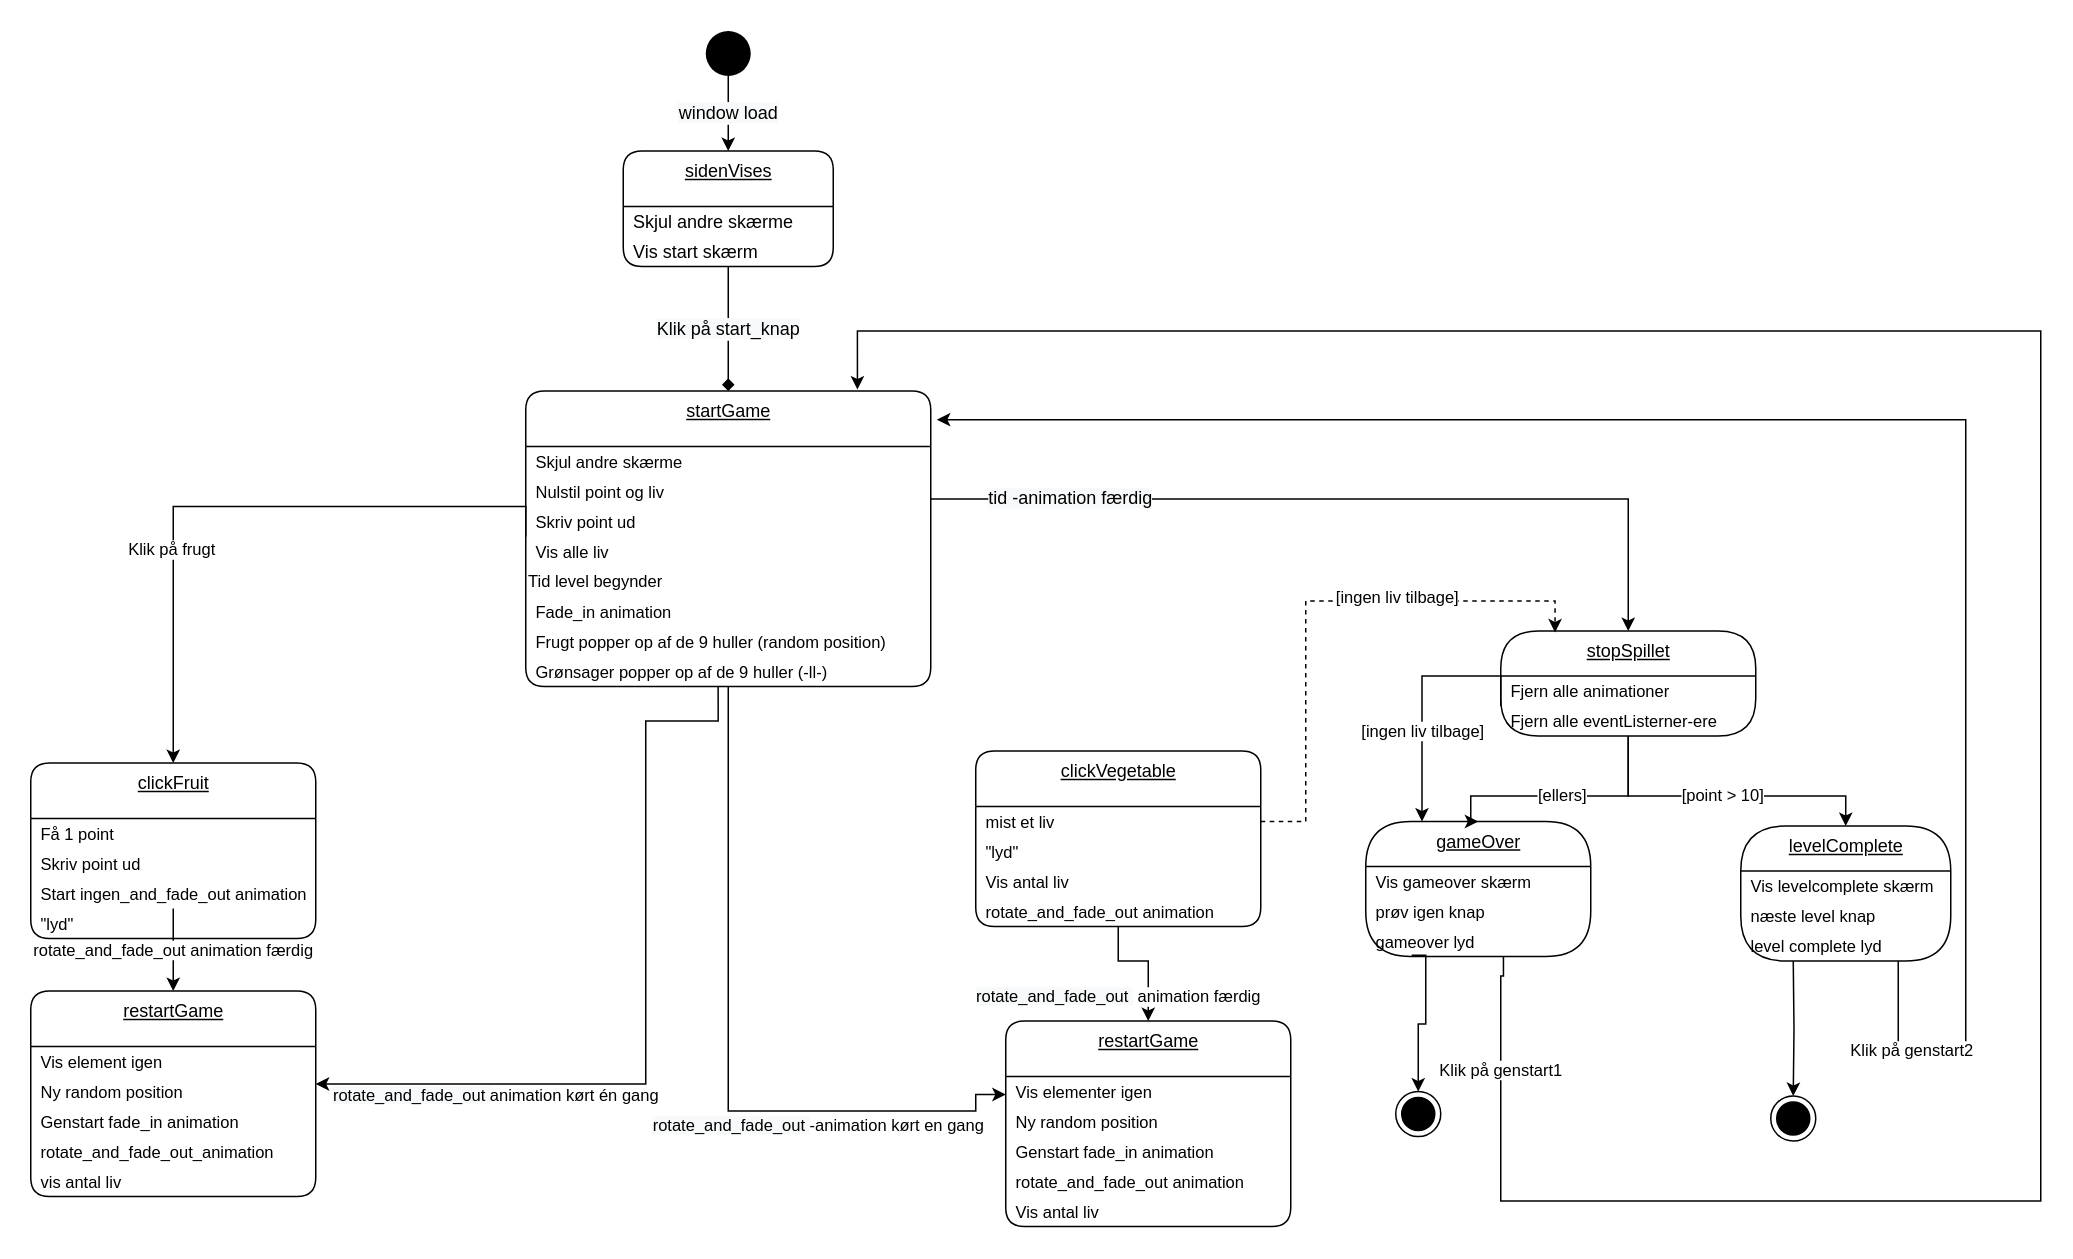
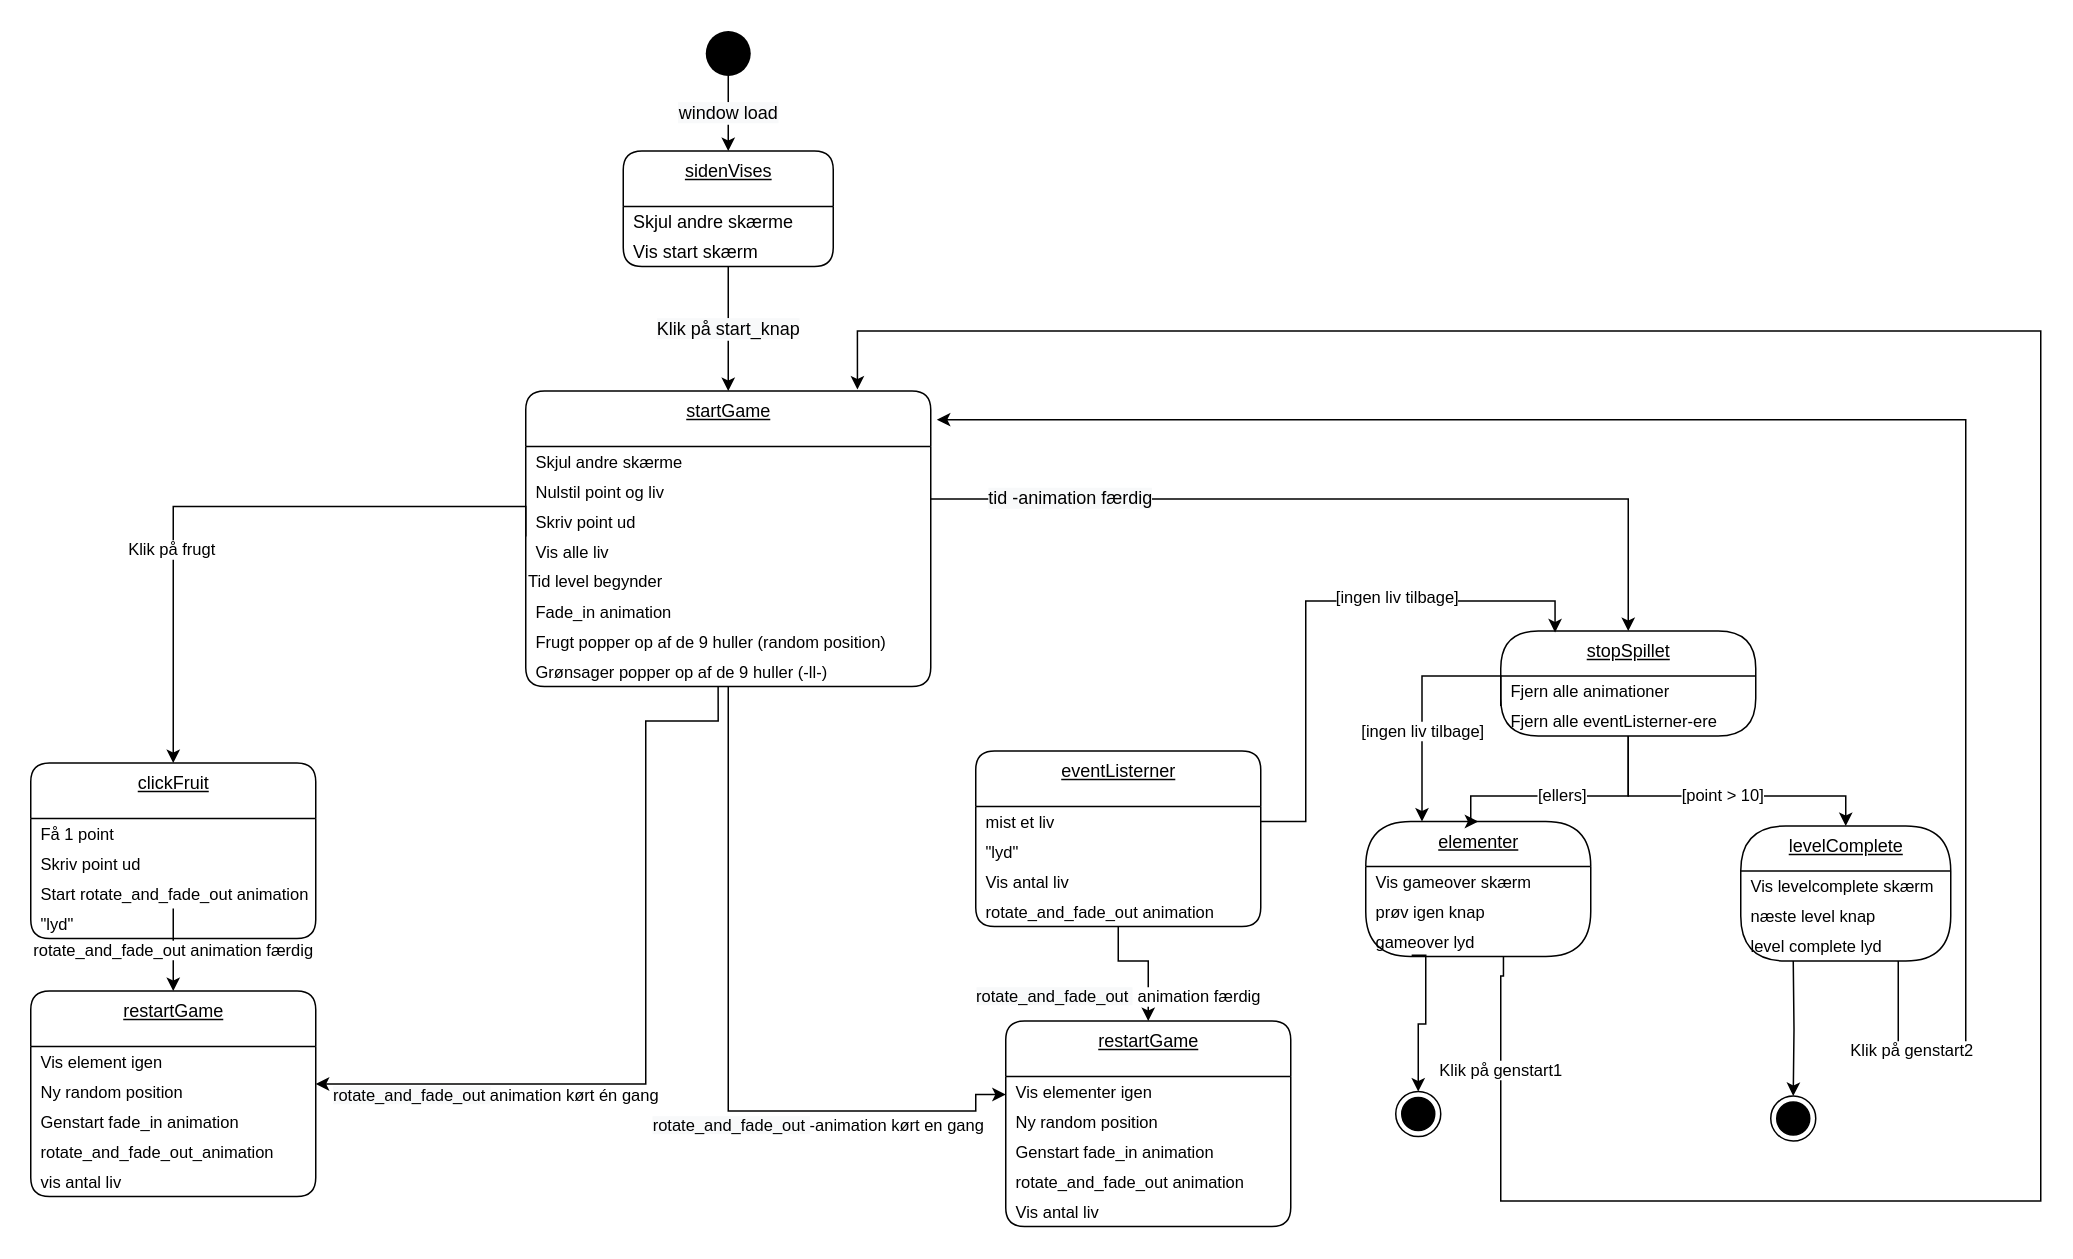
(728, 378) -> (728, 379)
(1306, 717) -> (1306, 717)
(1119, 772) -> (1119, 772)
(1479, 843) -> (1479, 843)
(187, 894) -> (194, 894)
